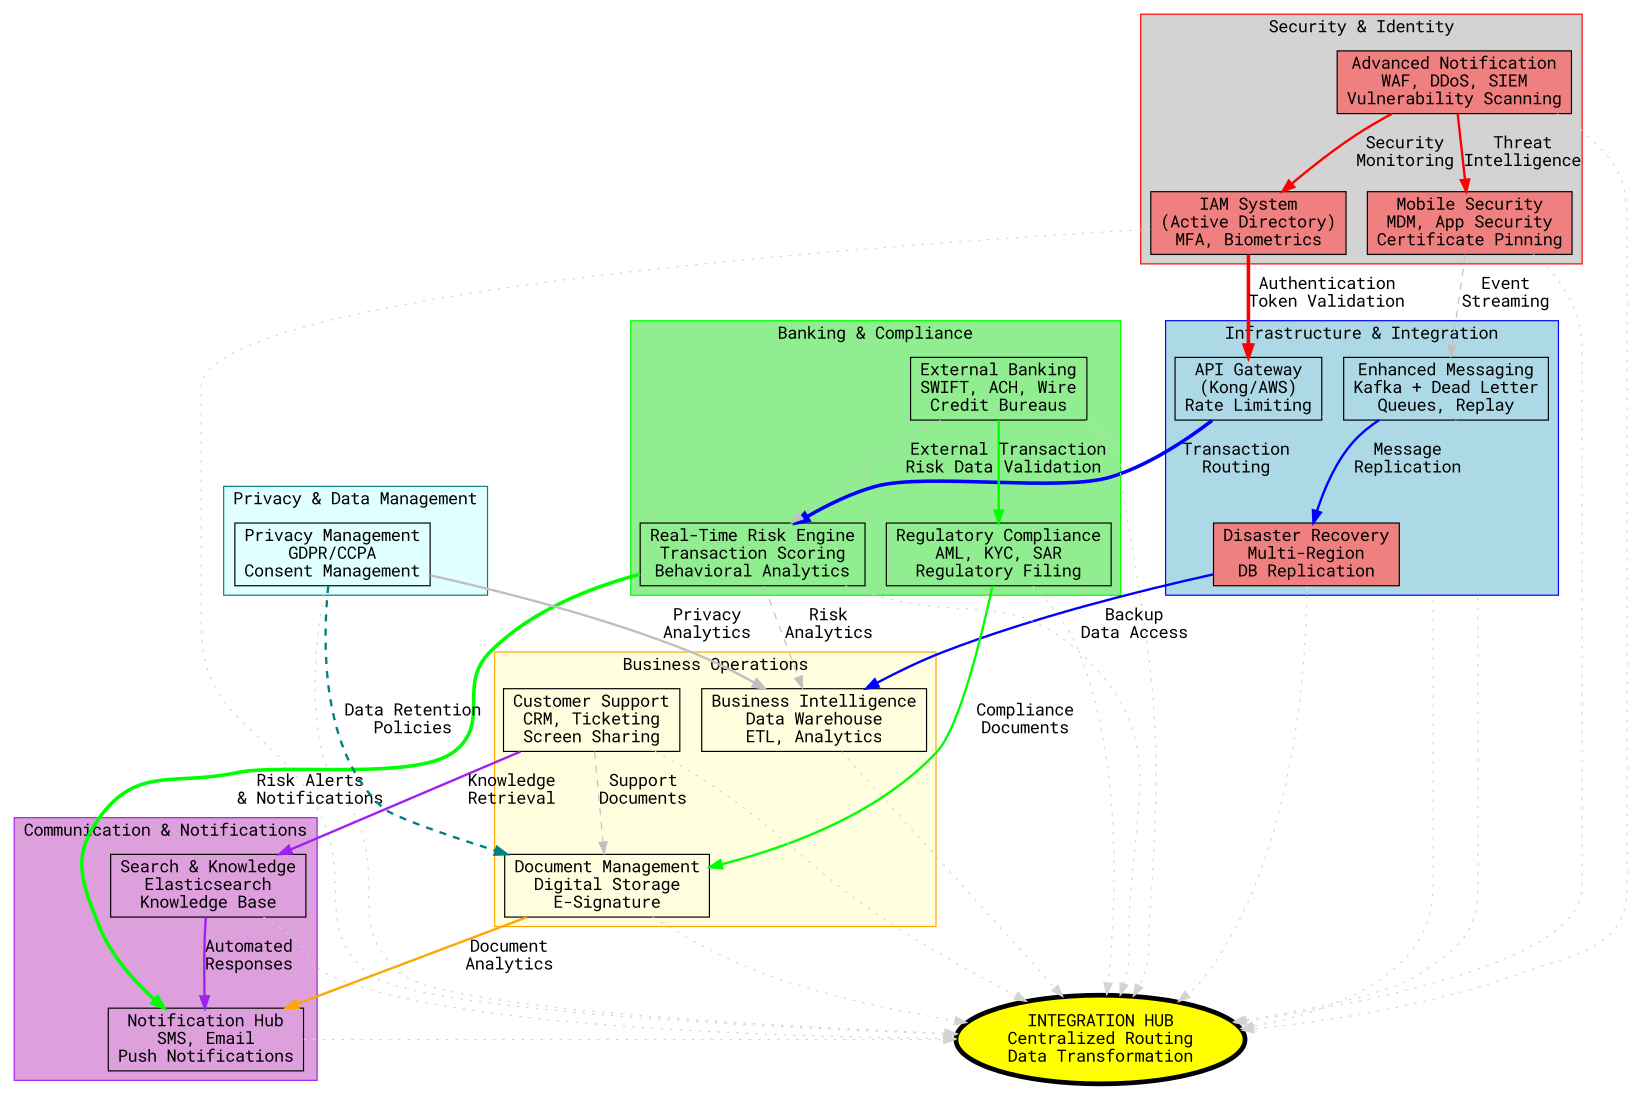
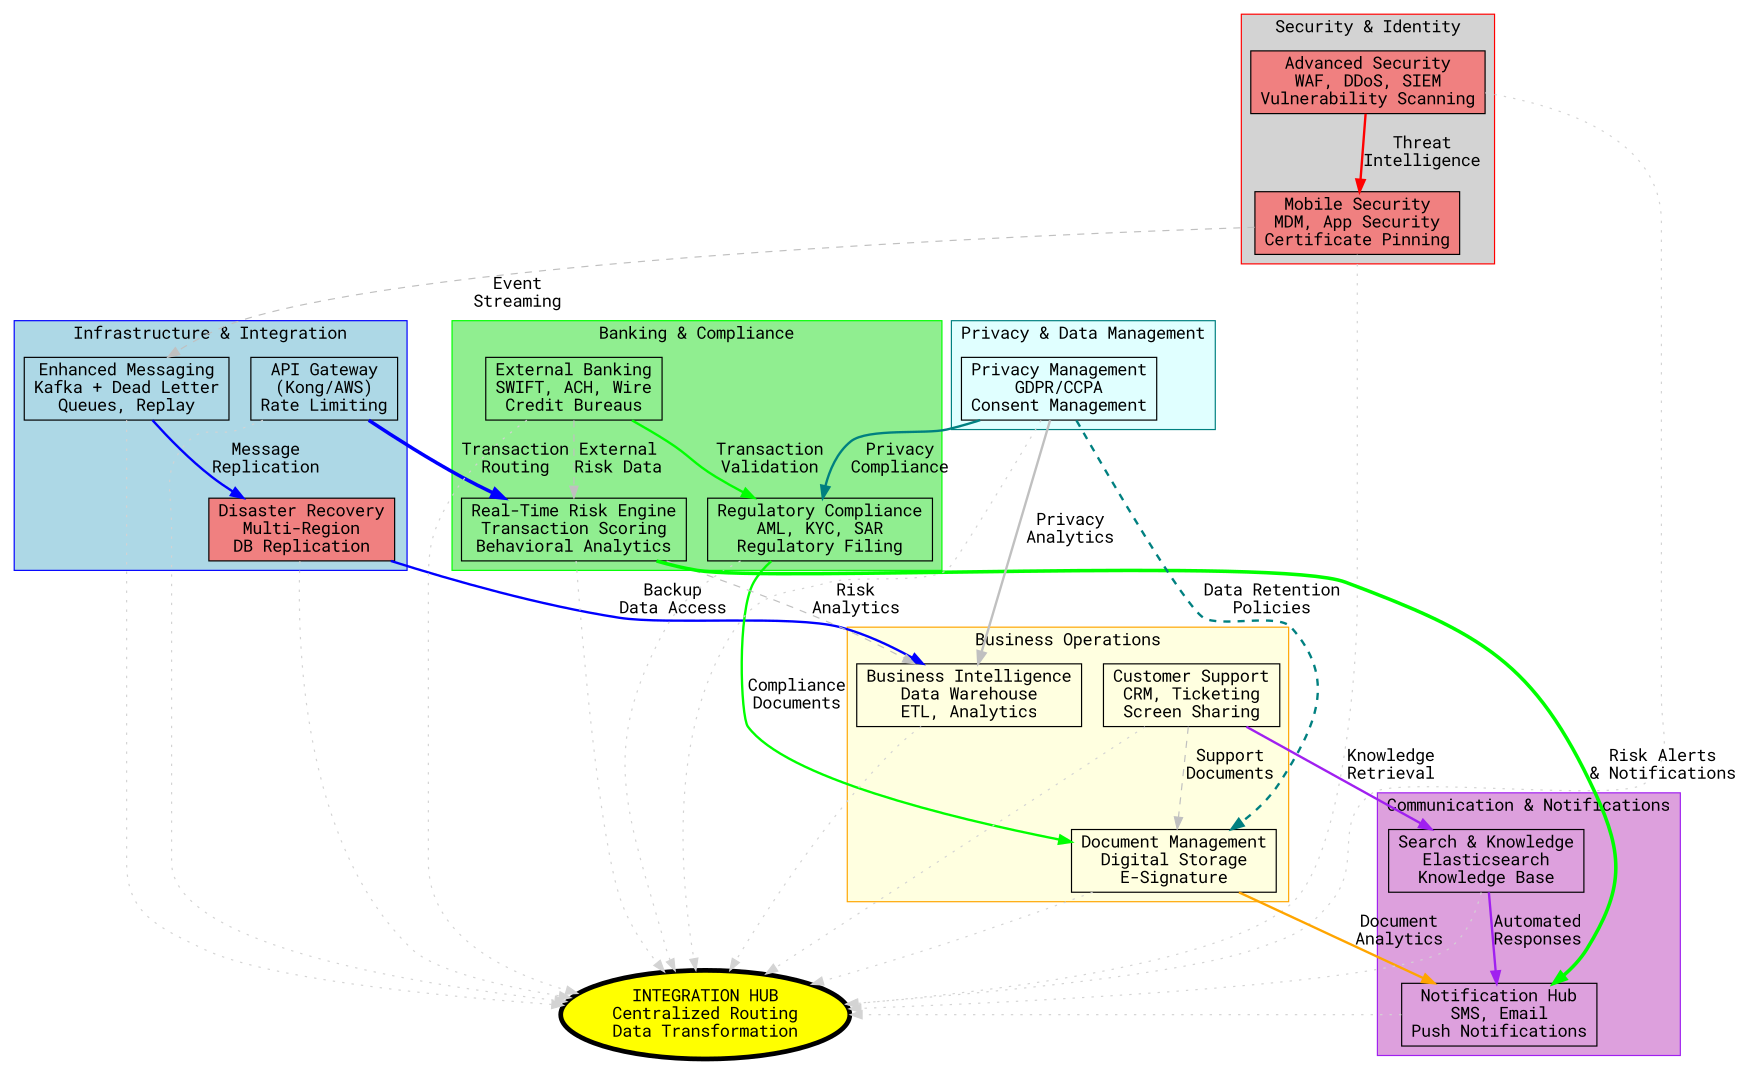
(1454, 82) -> (1368, 82)
(1248, 223) -> none
none -> (889, 433)
